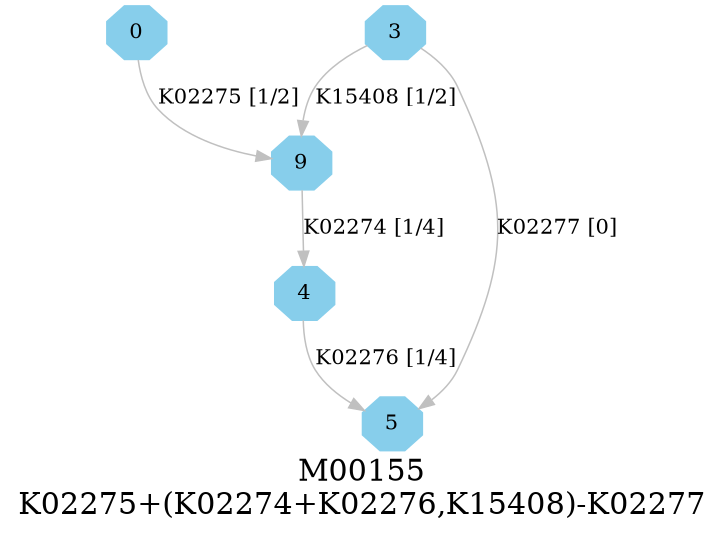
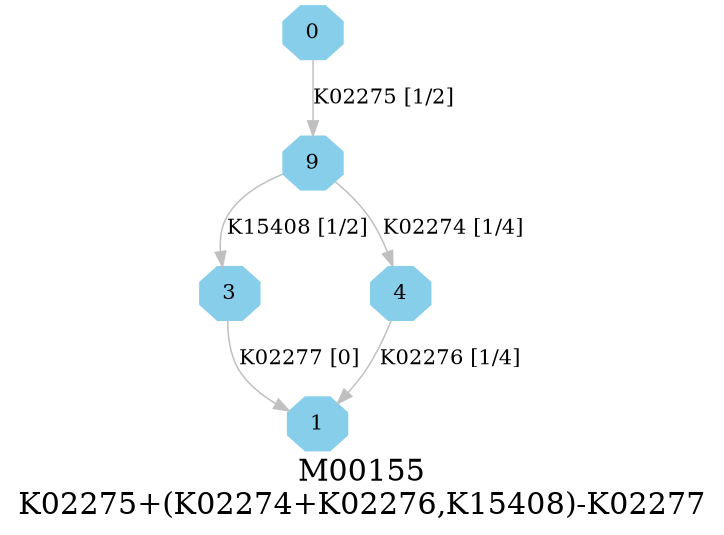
(325, 75) -> (238, 202)
(392, 424) -> (318, 424)
